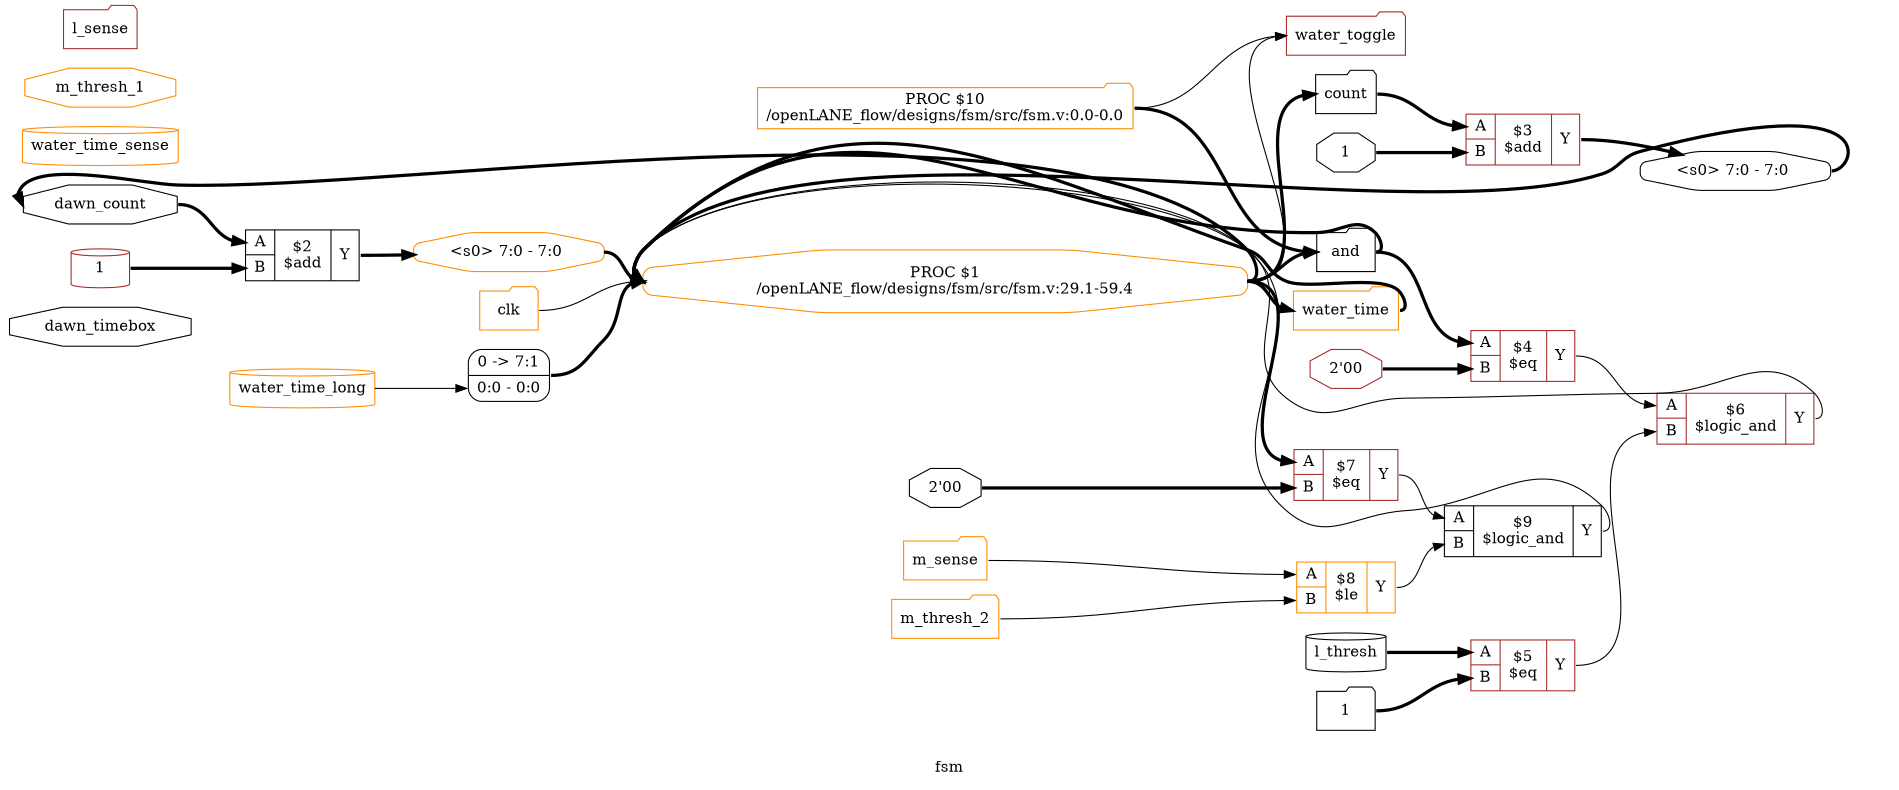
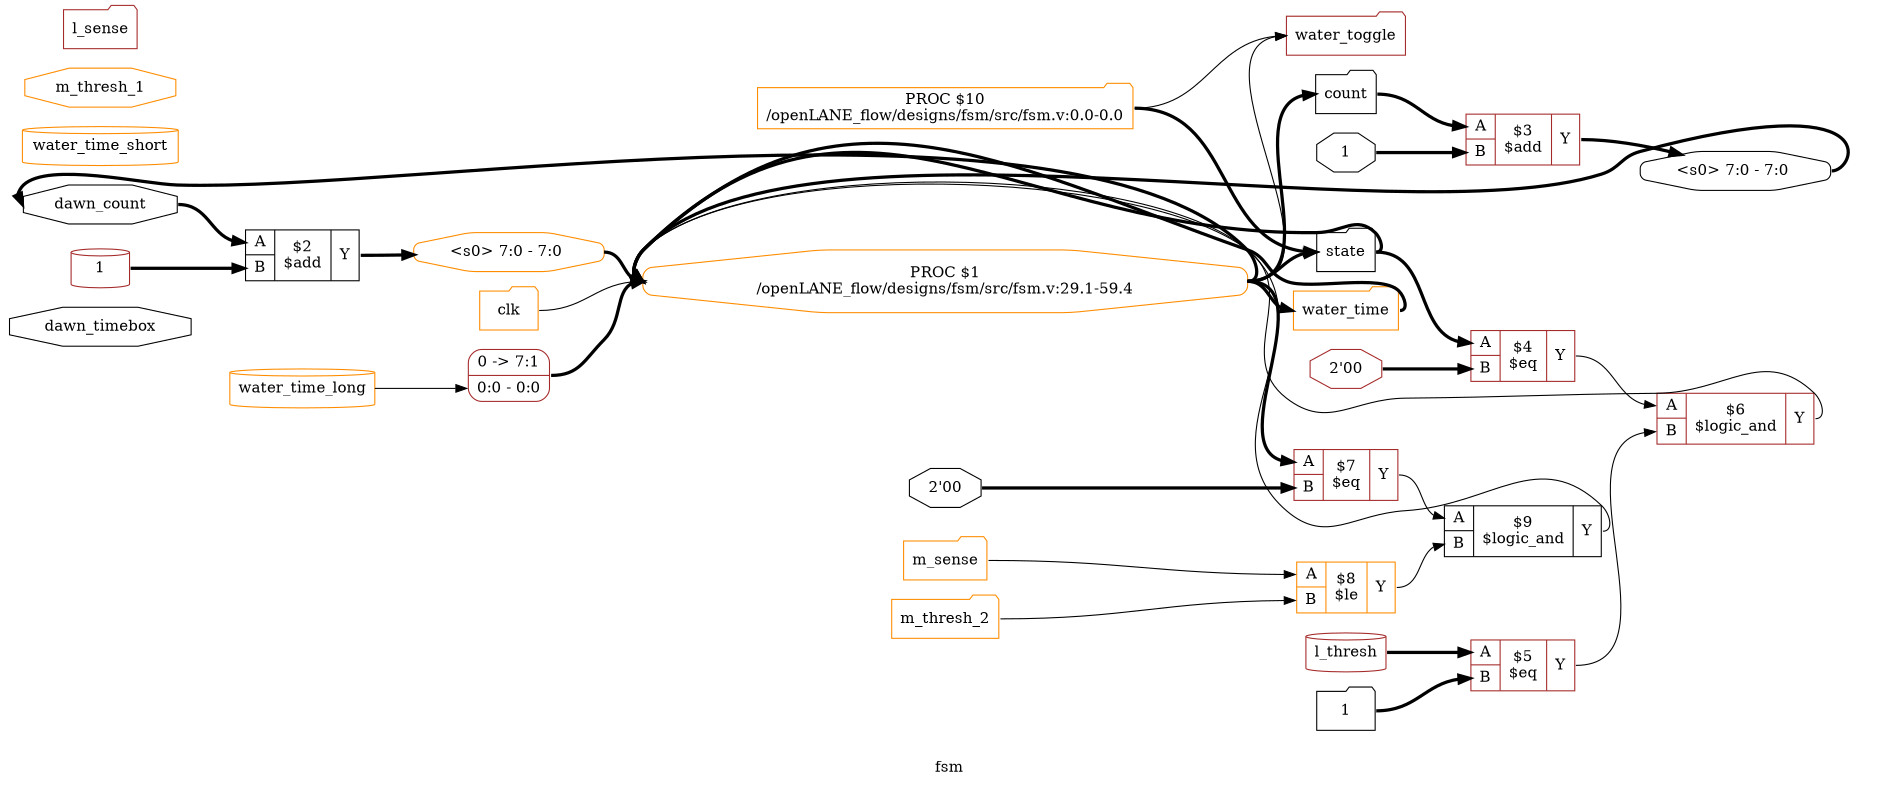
(100, 146) -> (100, 146)
(1346, 252) -> (1346, 252)
(509, 375) -> (509, 375)
(1346, 652) -> (1346, 652)
